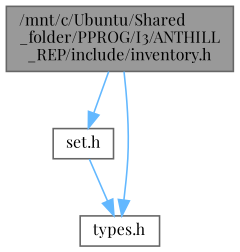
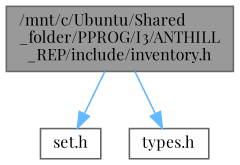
(98, 180) -> none
